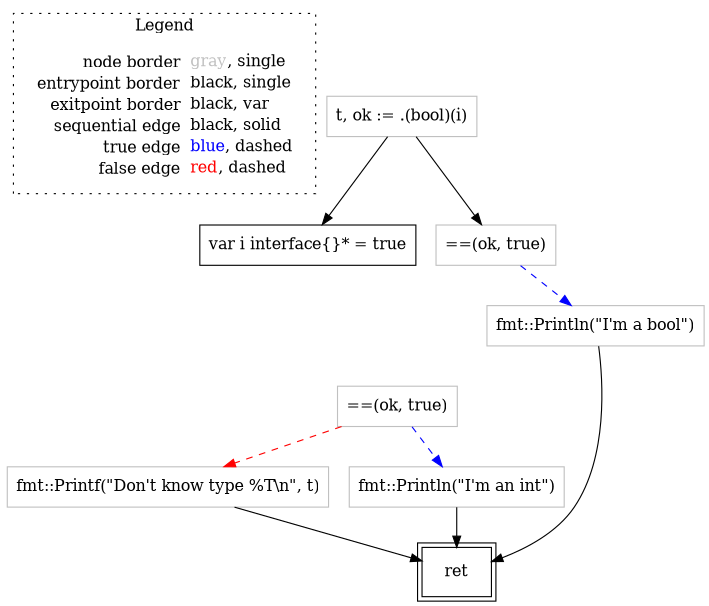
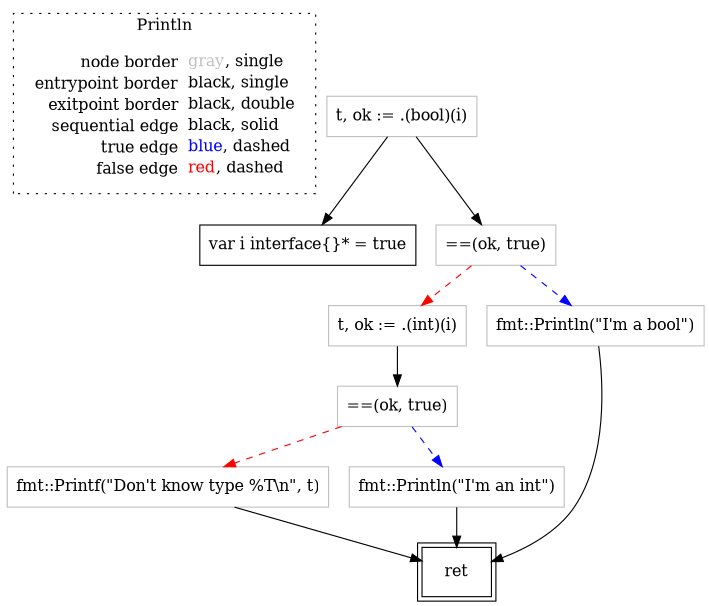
(165, 26) -> (165, 26)
(251, 104) -> (263, 104)
none -> (397, 326)
